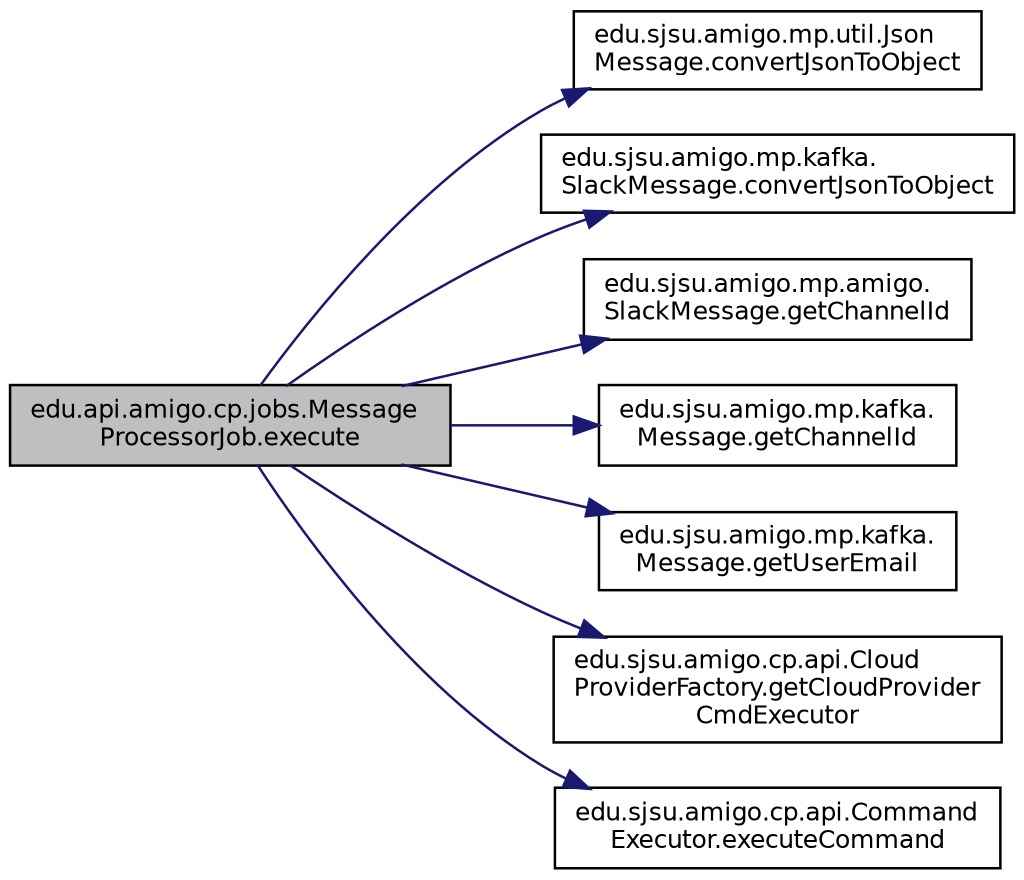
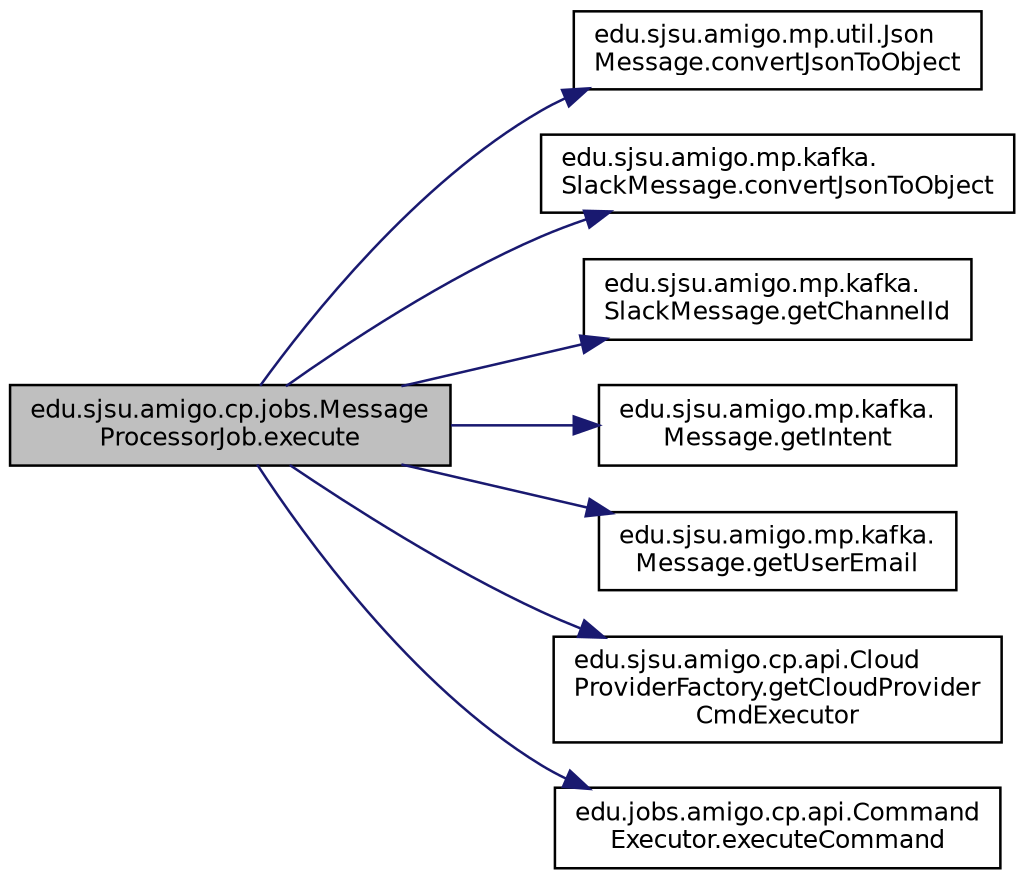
(778, 299) -> (778, 299)
(230, 425) -> (230, 425)
(778, 425) -> (778, 425)
(778, 828) -> (778, 828)
